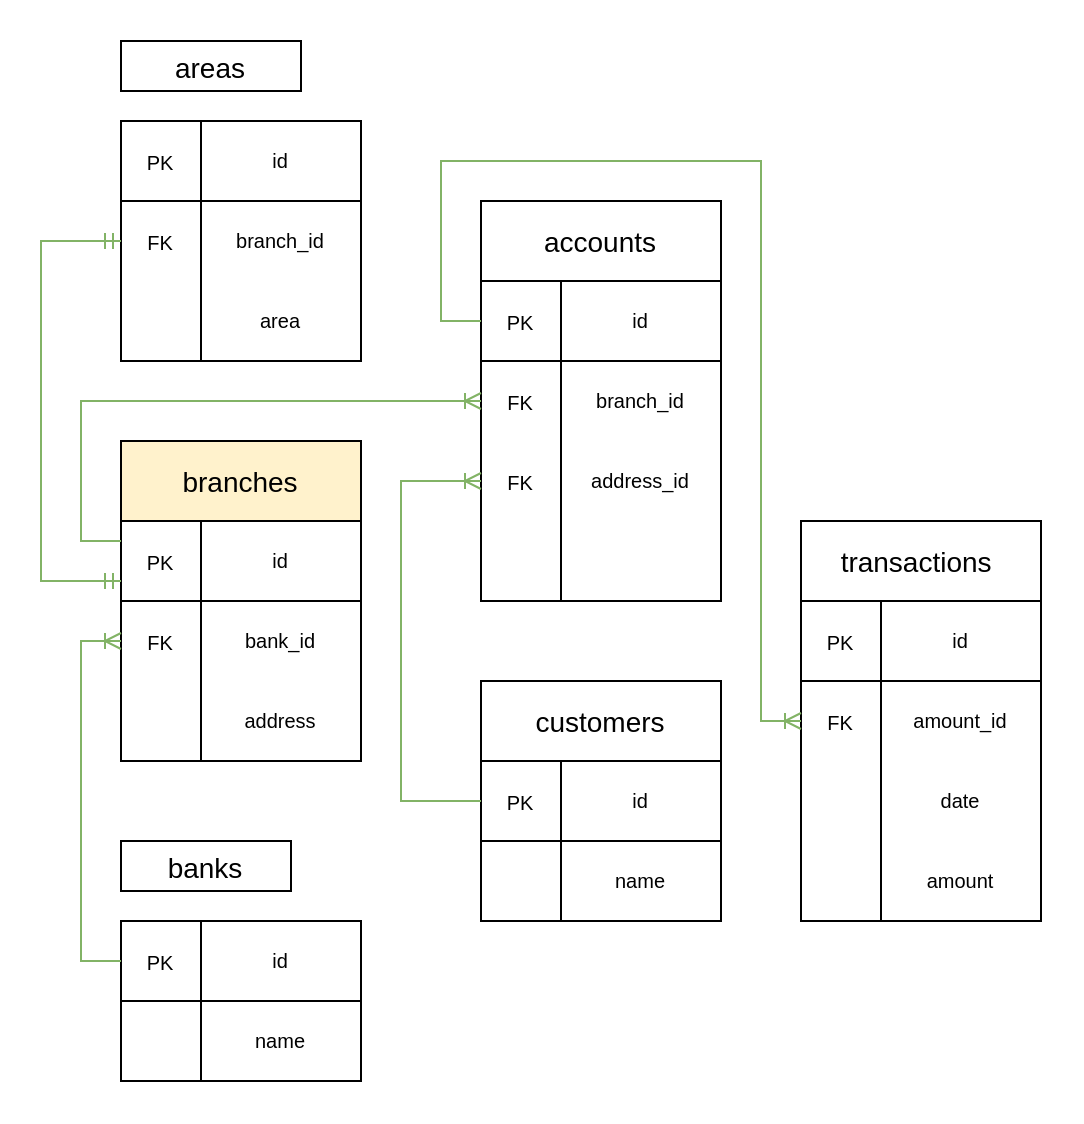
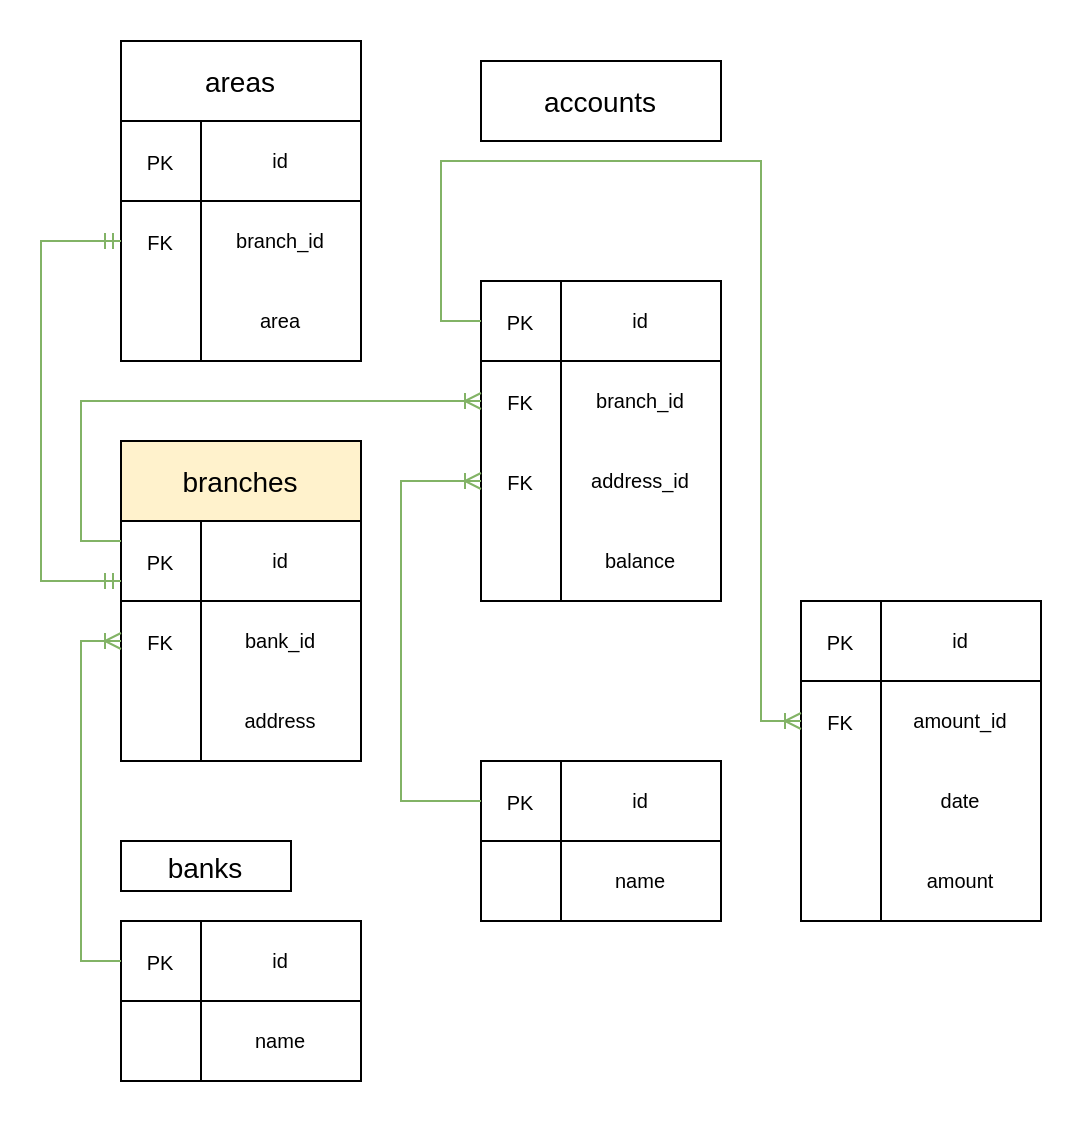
(211, 66) -> (241, 81)
(601, 241) -> (601, 101)
none -> (641, 561)
(921, 561) -> none
(601, 721) -> none
